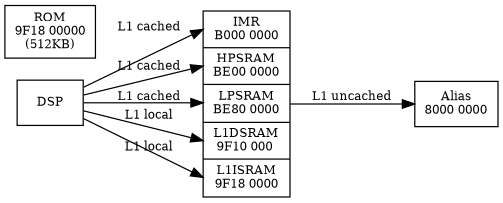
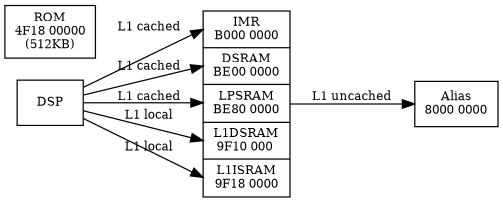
(50, 32) -> (50, 32)
(247, 59) -> (247, 59)
